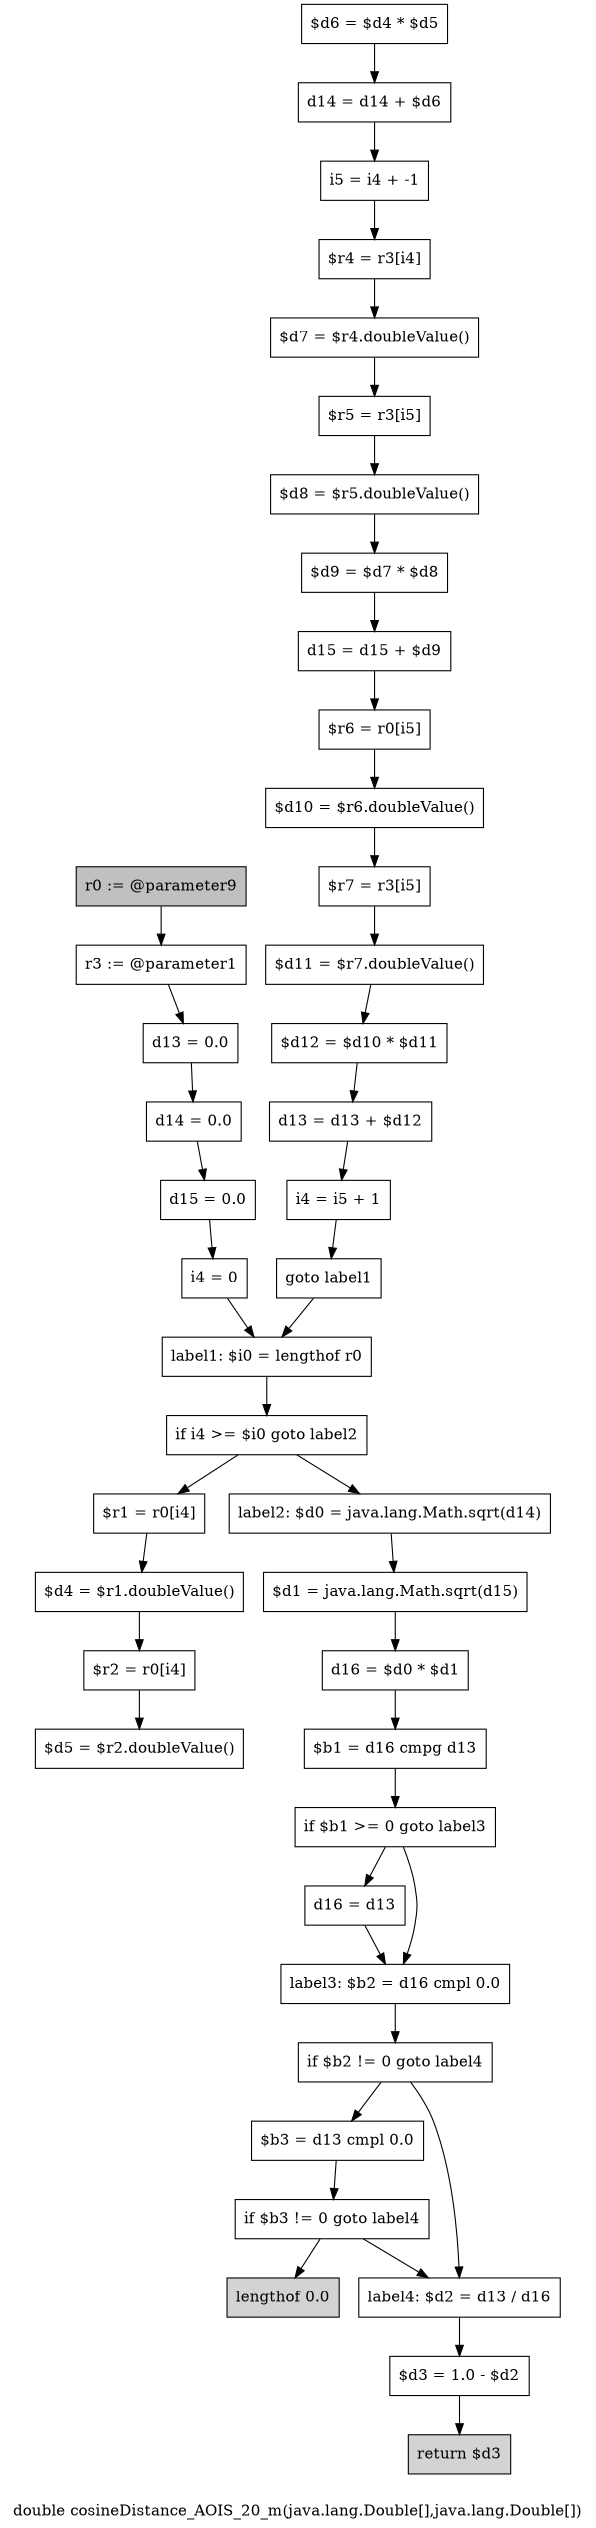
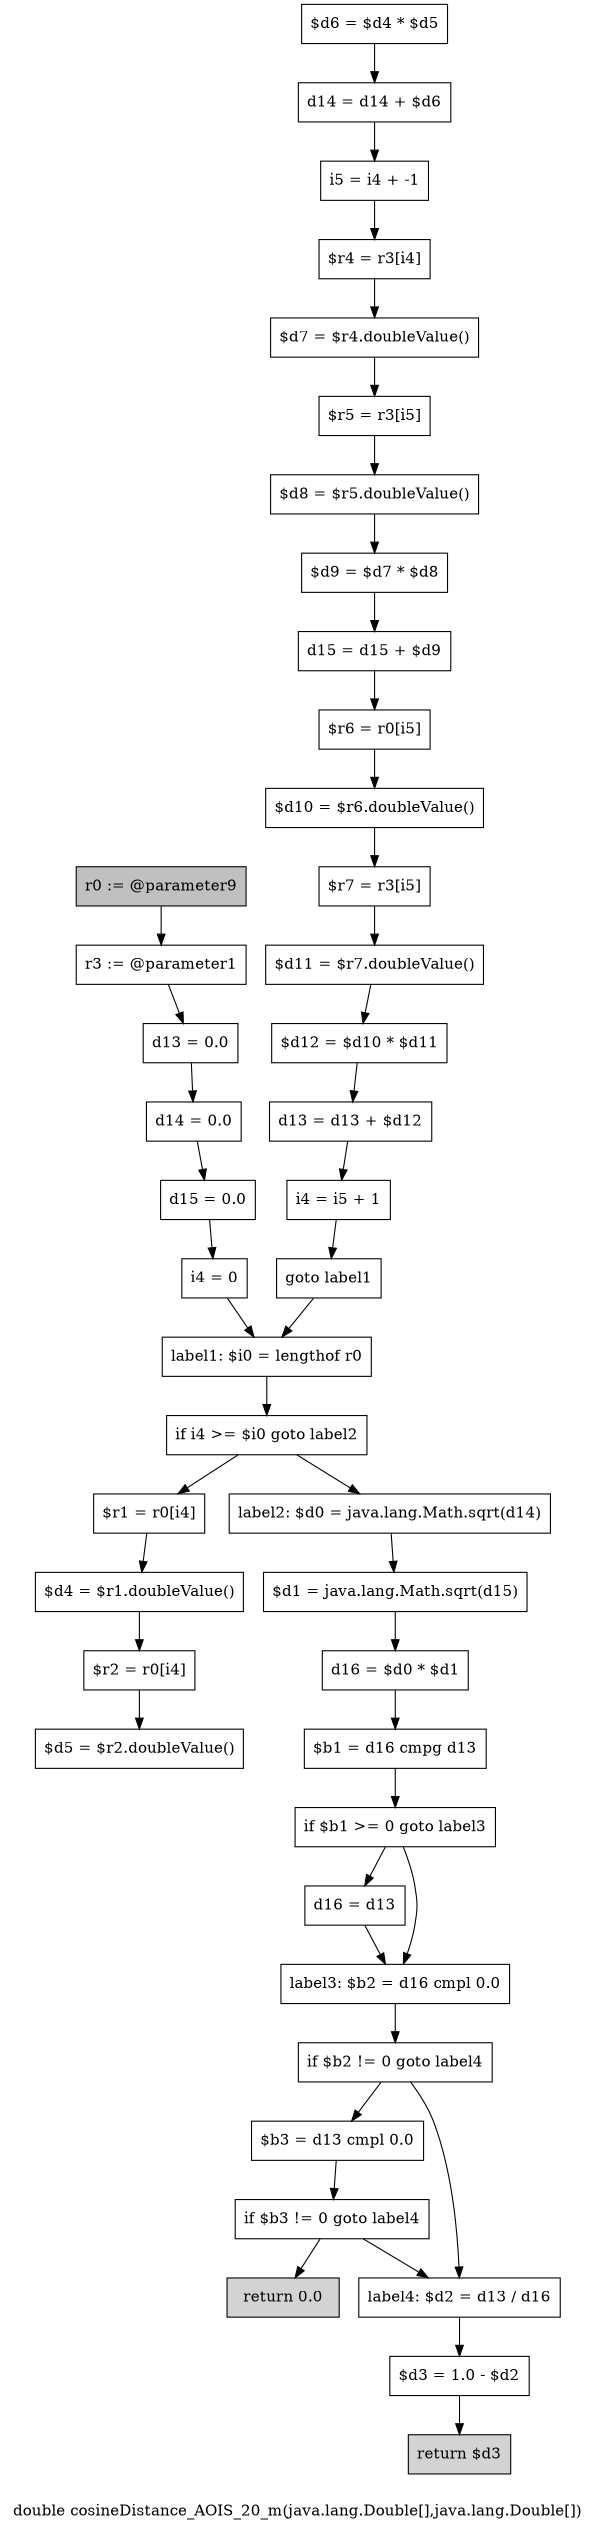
(283, 2298) -> (283, 2298)
